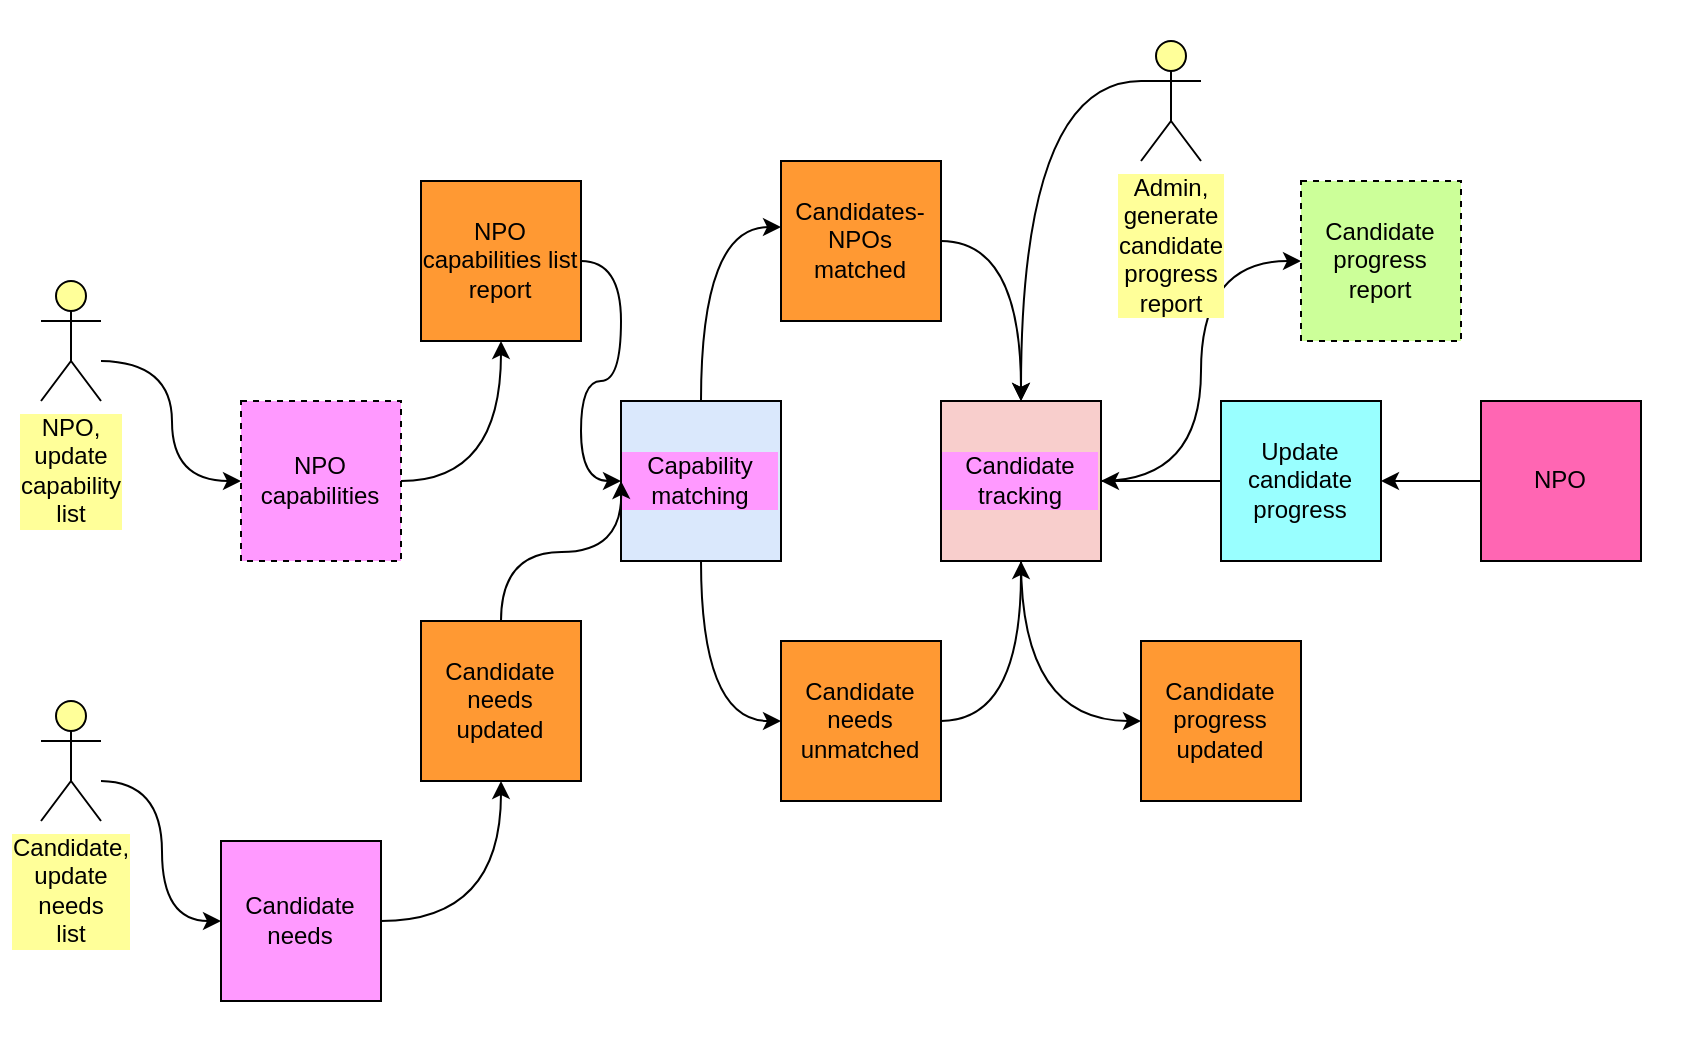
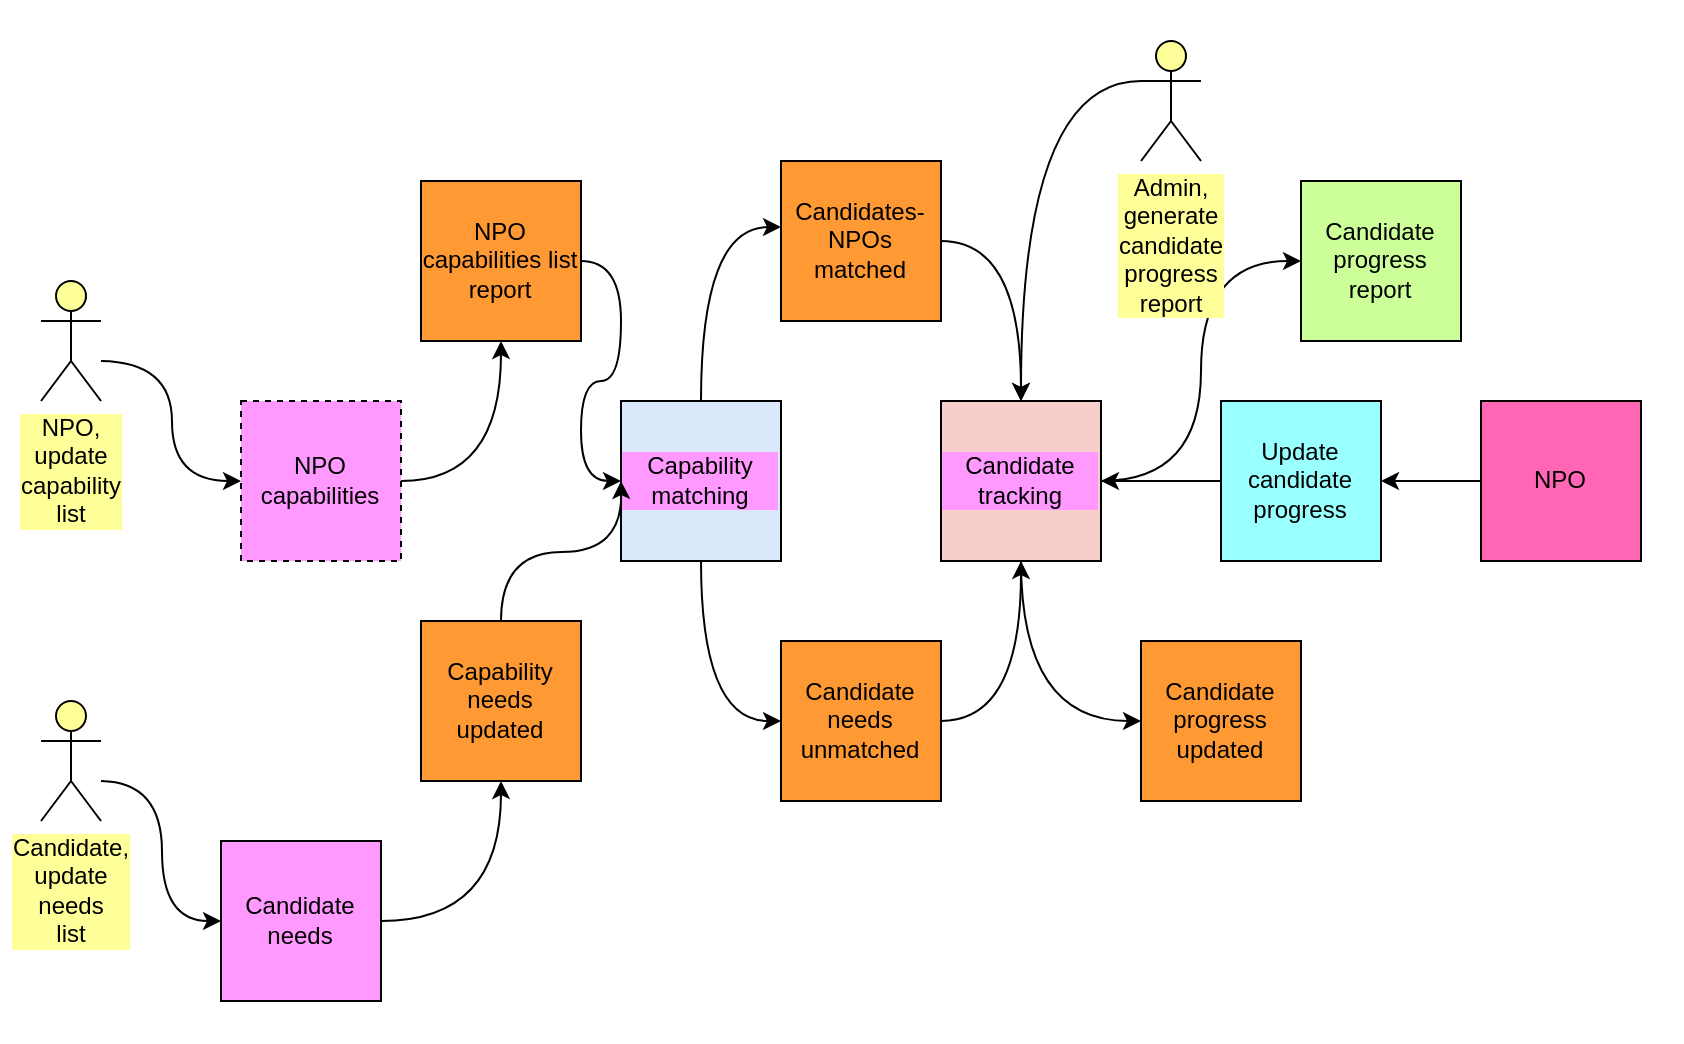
(1381, 261) -> (1381, 261)
(501, 701) -> (501, 701)
